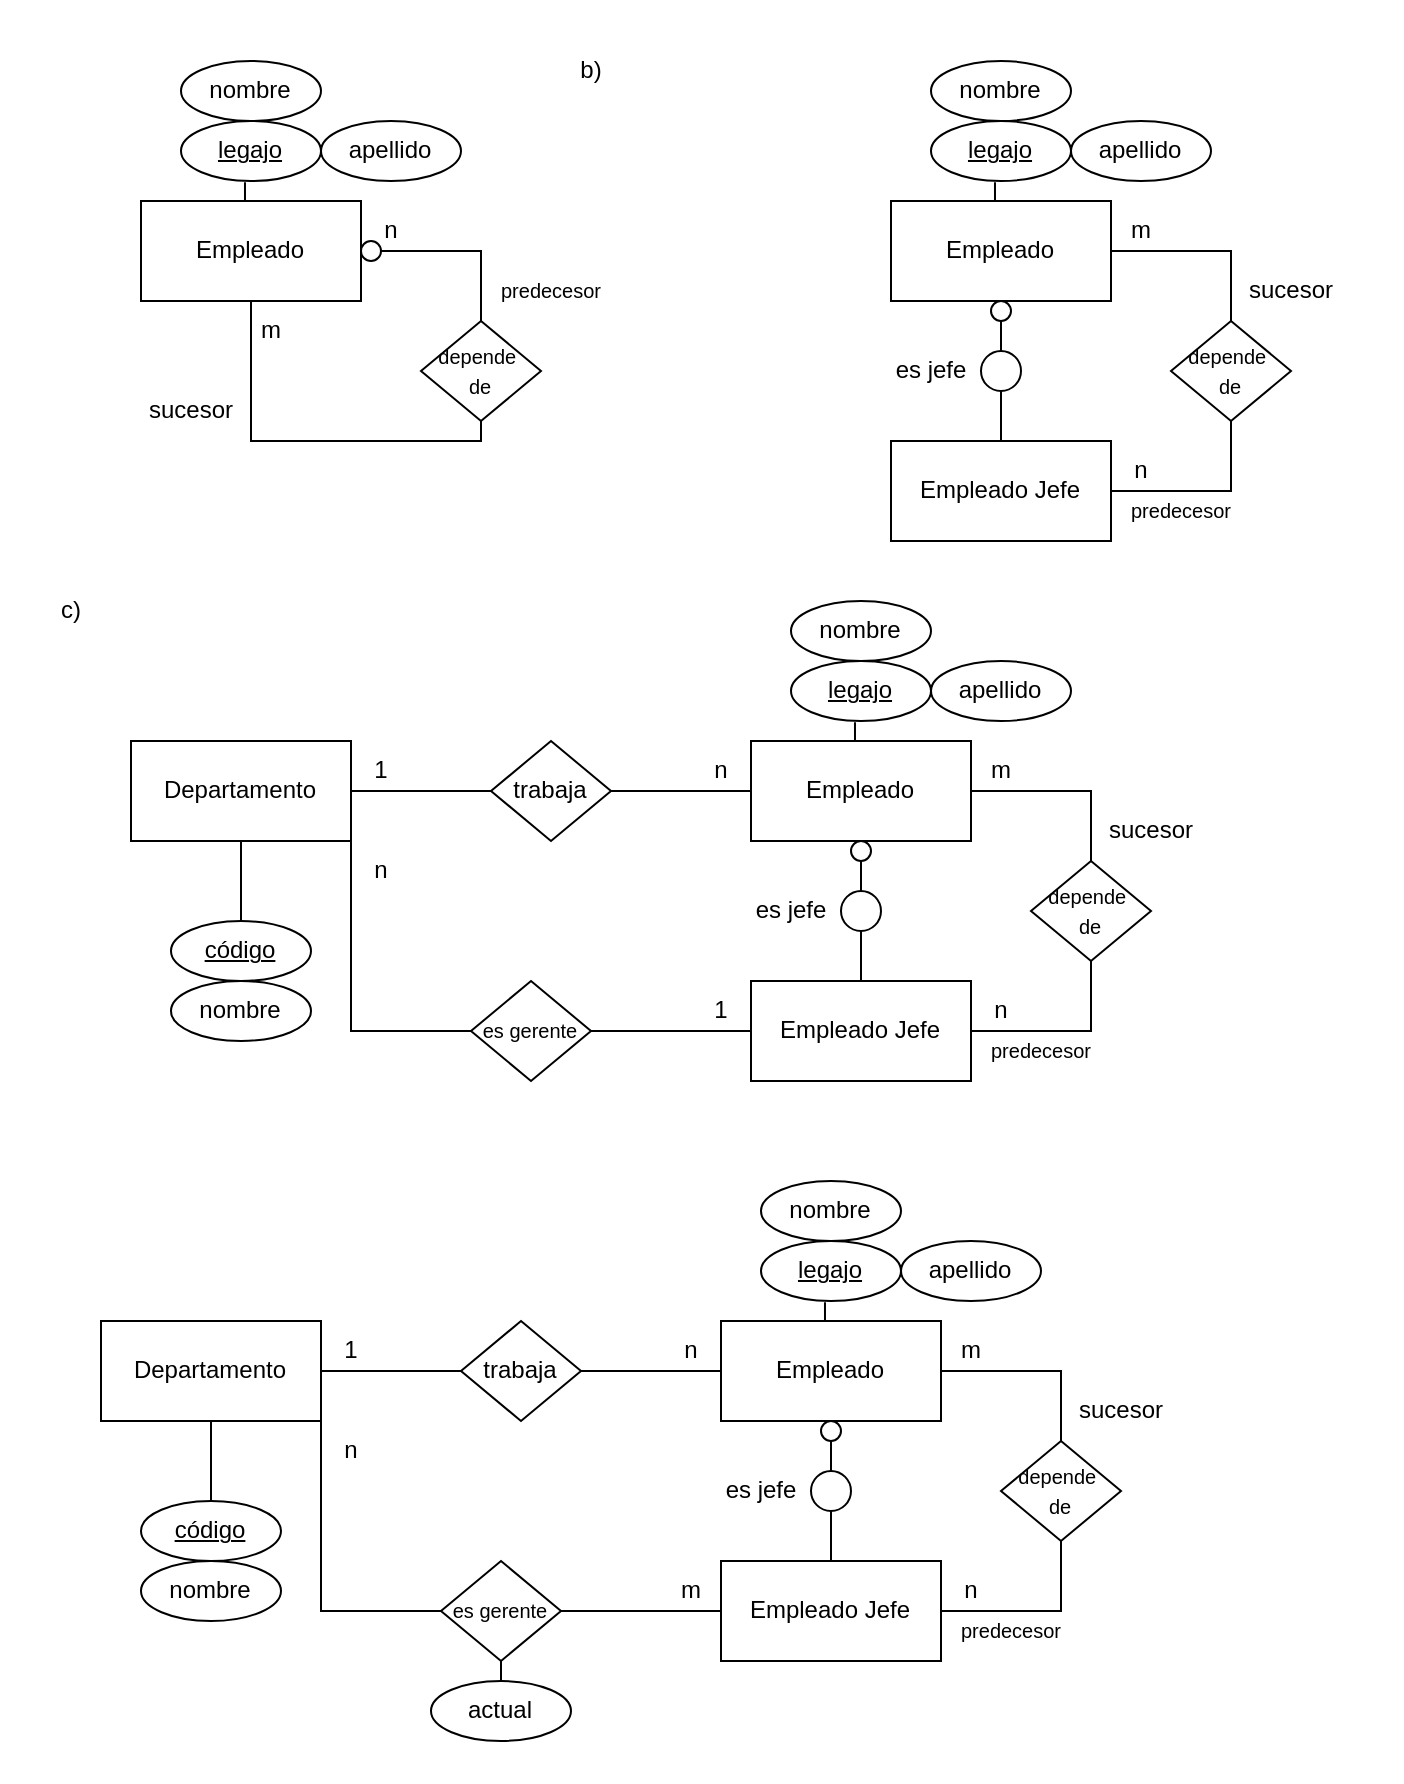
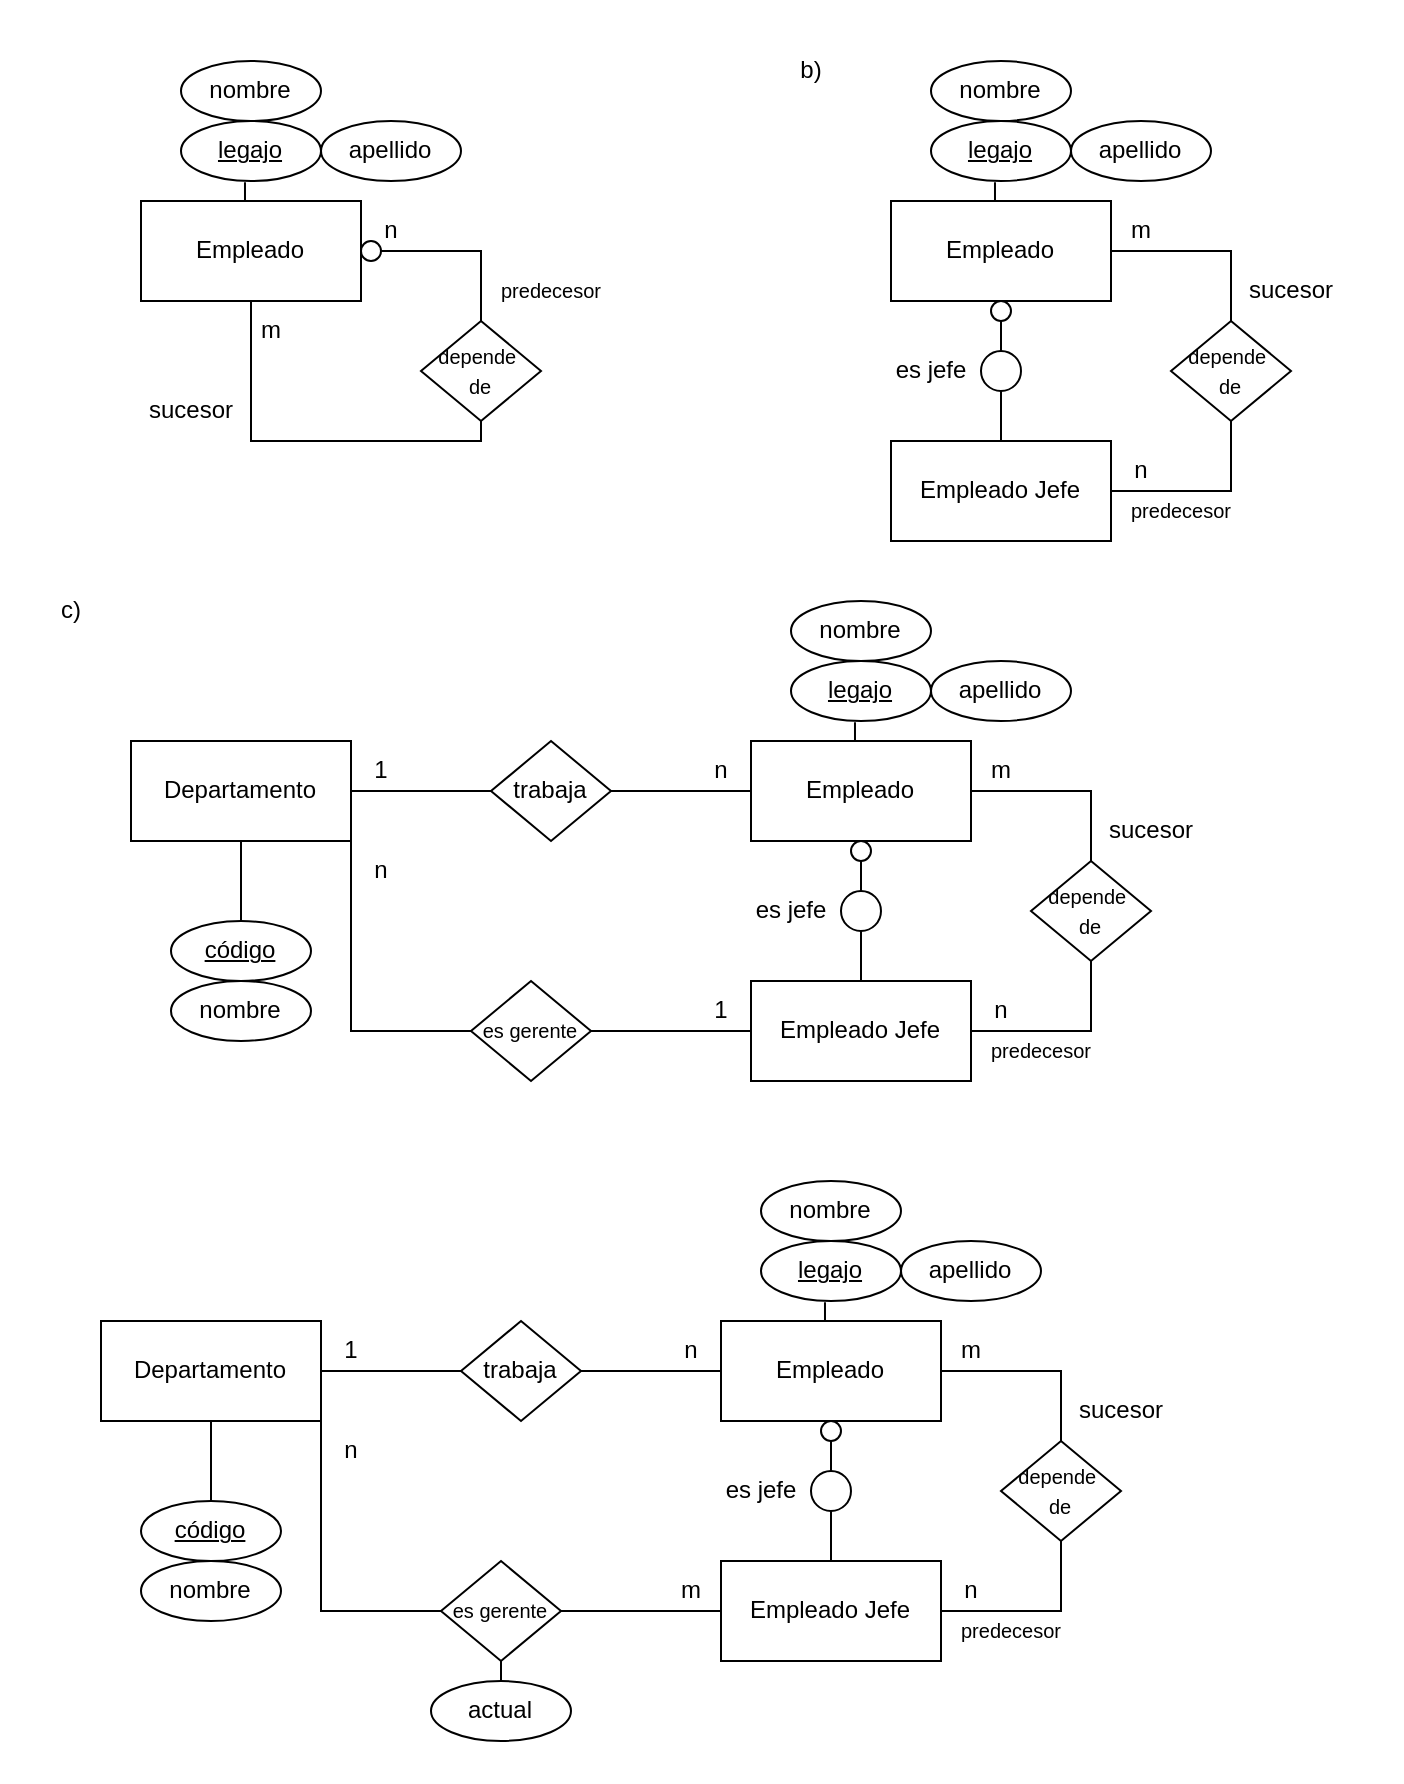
(591, 71) -> (811, 71)
